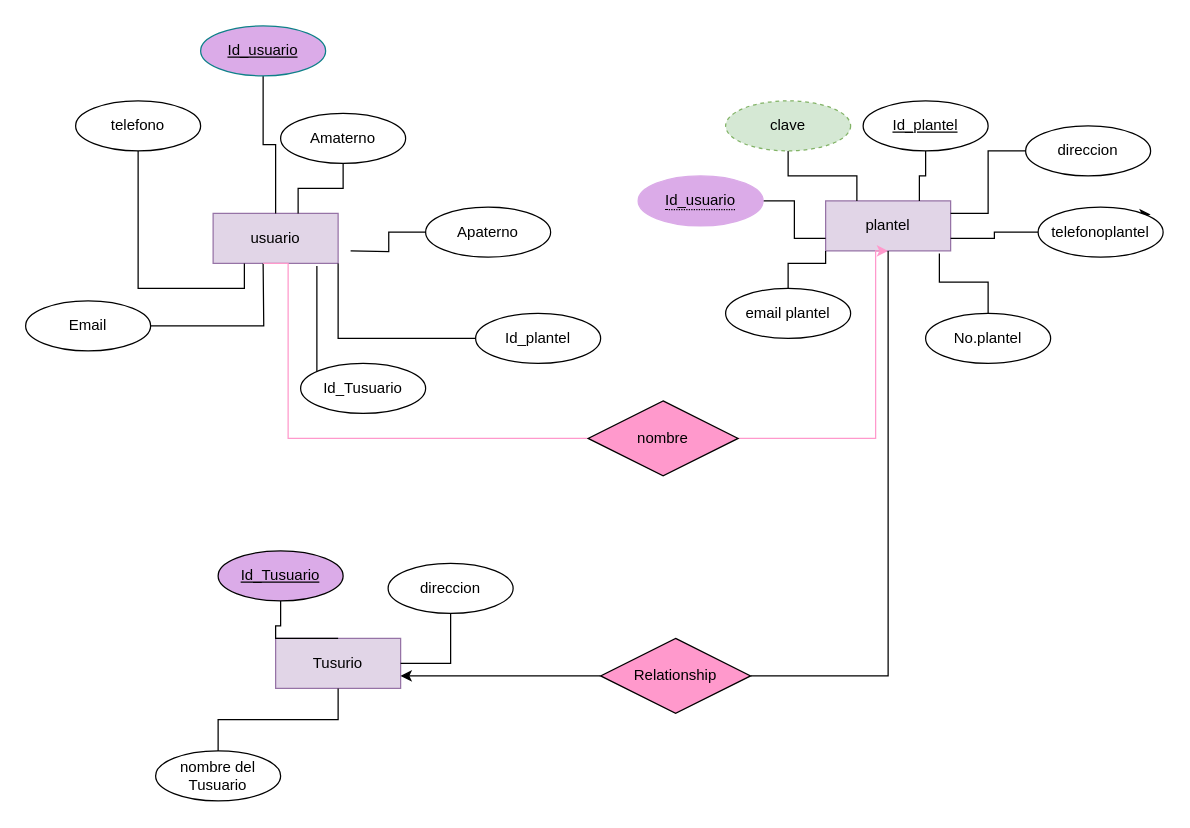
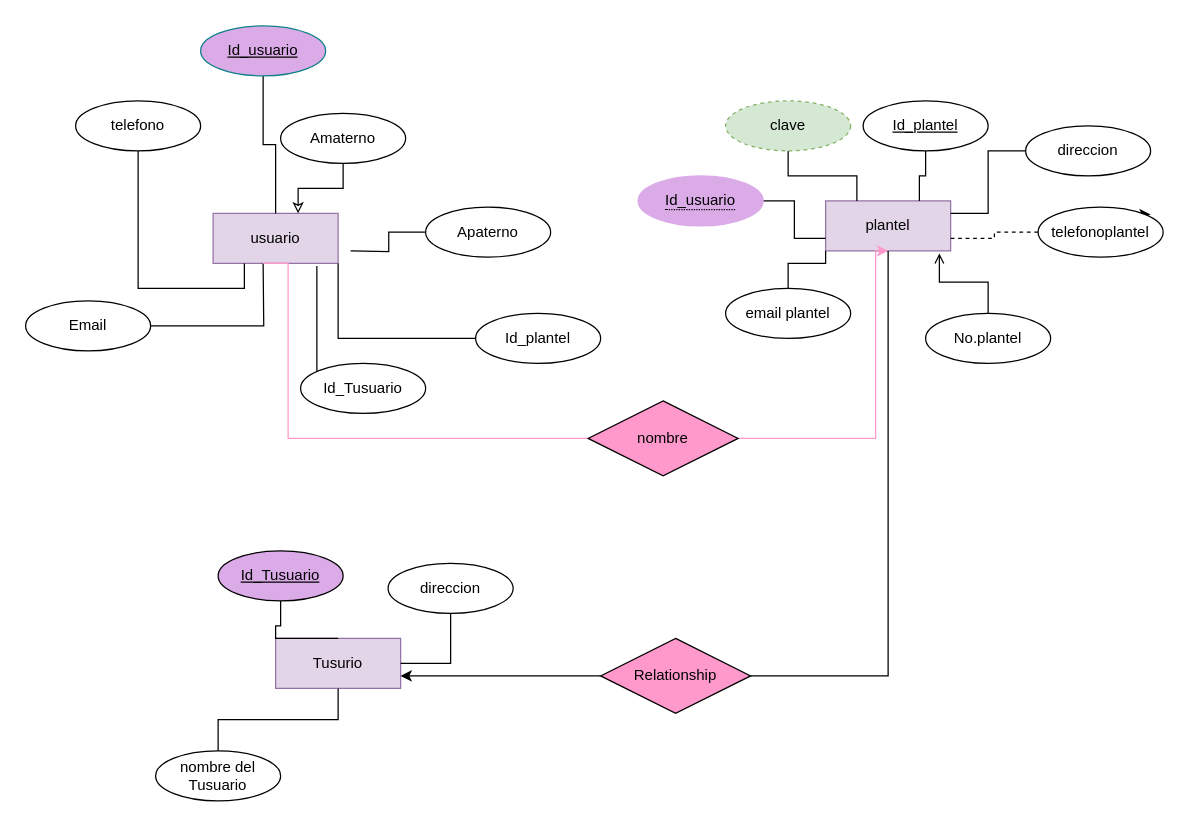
(298, 206) -> (298, 203)
(994, 236) -> (994, 236)
(939, 258) -> (939, 259)
